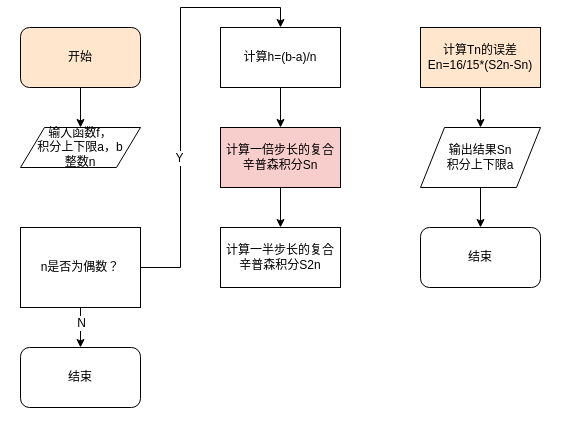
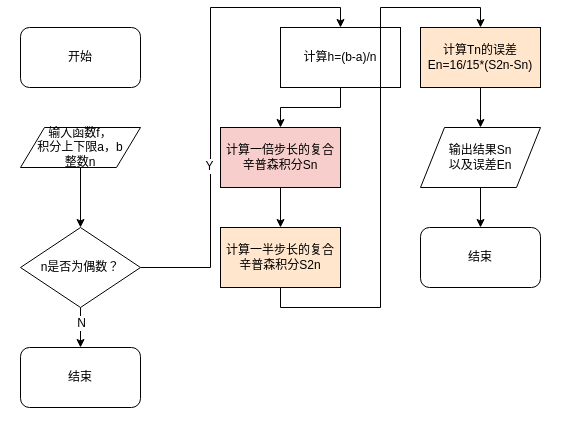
(81, 58) -> (81, 58)
(281, 58) -> (341, 58)
(81, 104) -> none
(481, 158) -> (481, 158)
none -> (381, 162)
none -> (81, 194)
(281, 258) -> (281, 258)
(81, 268) -> (81, 268)
